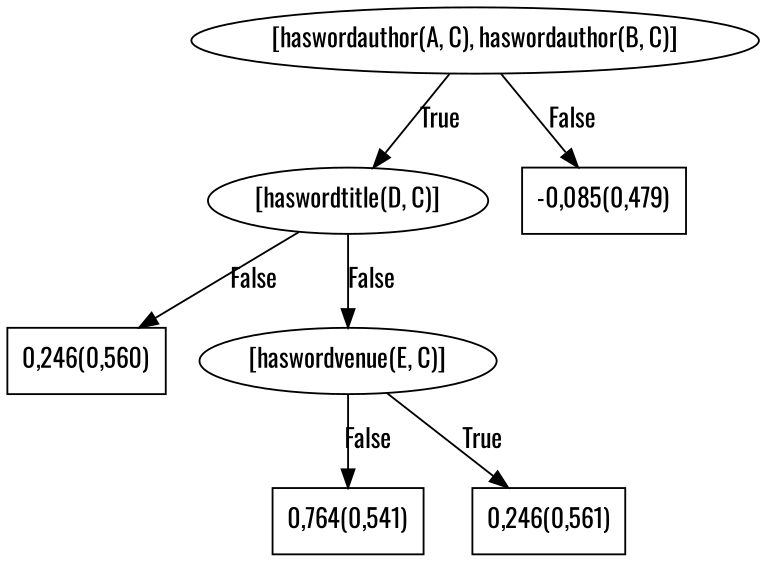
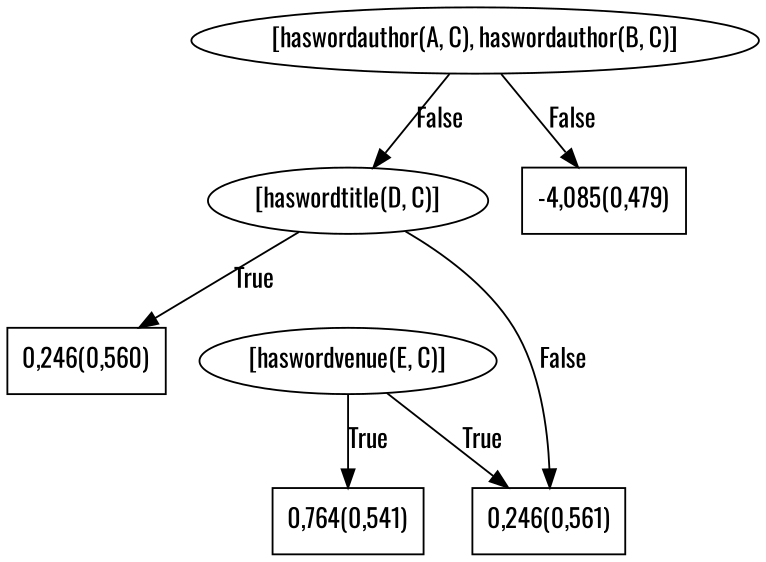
(440, 121) -> (440, 121)
(604, 201) -> (604, 201)
(348, 272) -> (514, 328)
(254, 281) -> (254, 281)
(368, 441) -> (368, 441)
